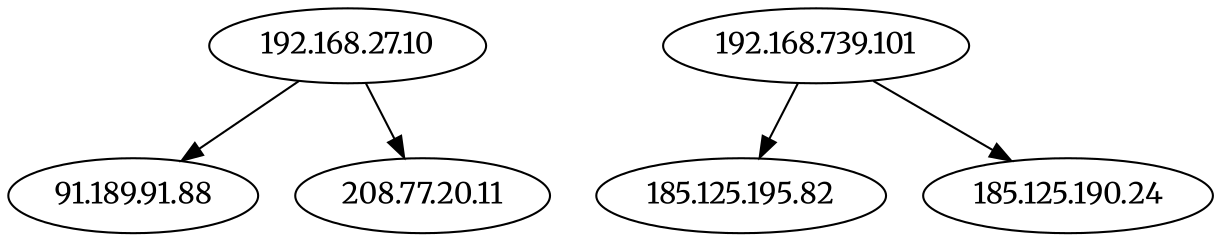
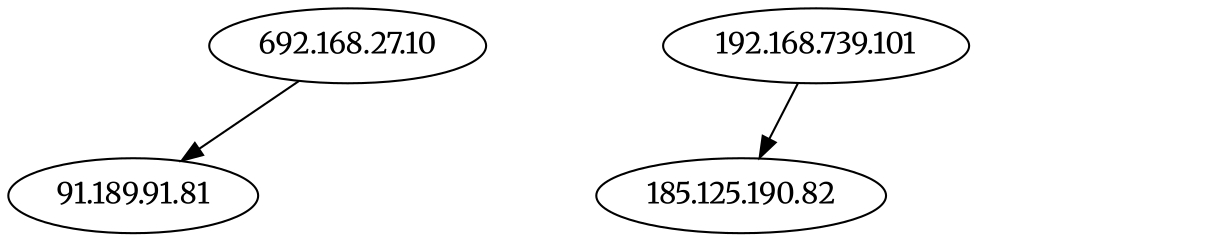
(348, 46) -> (348, 46)
(133, 196) -> (133, 196)
(423, 196) -> none
(741, 196) -> (741, 196)
(1068, 196) -> none
